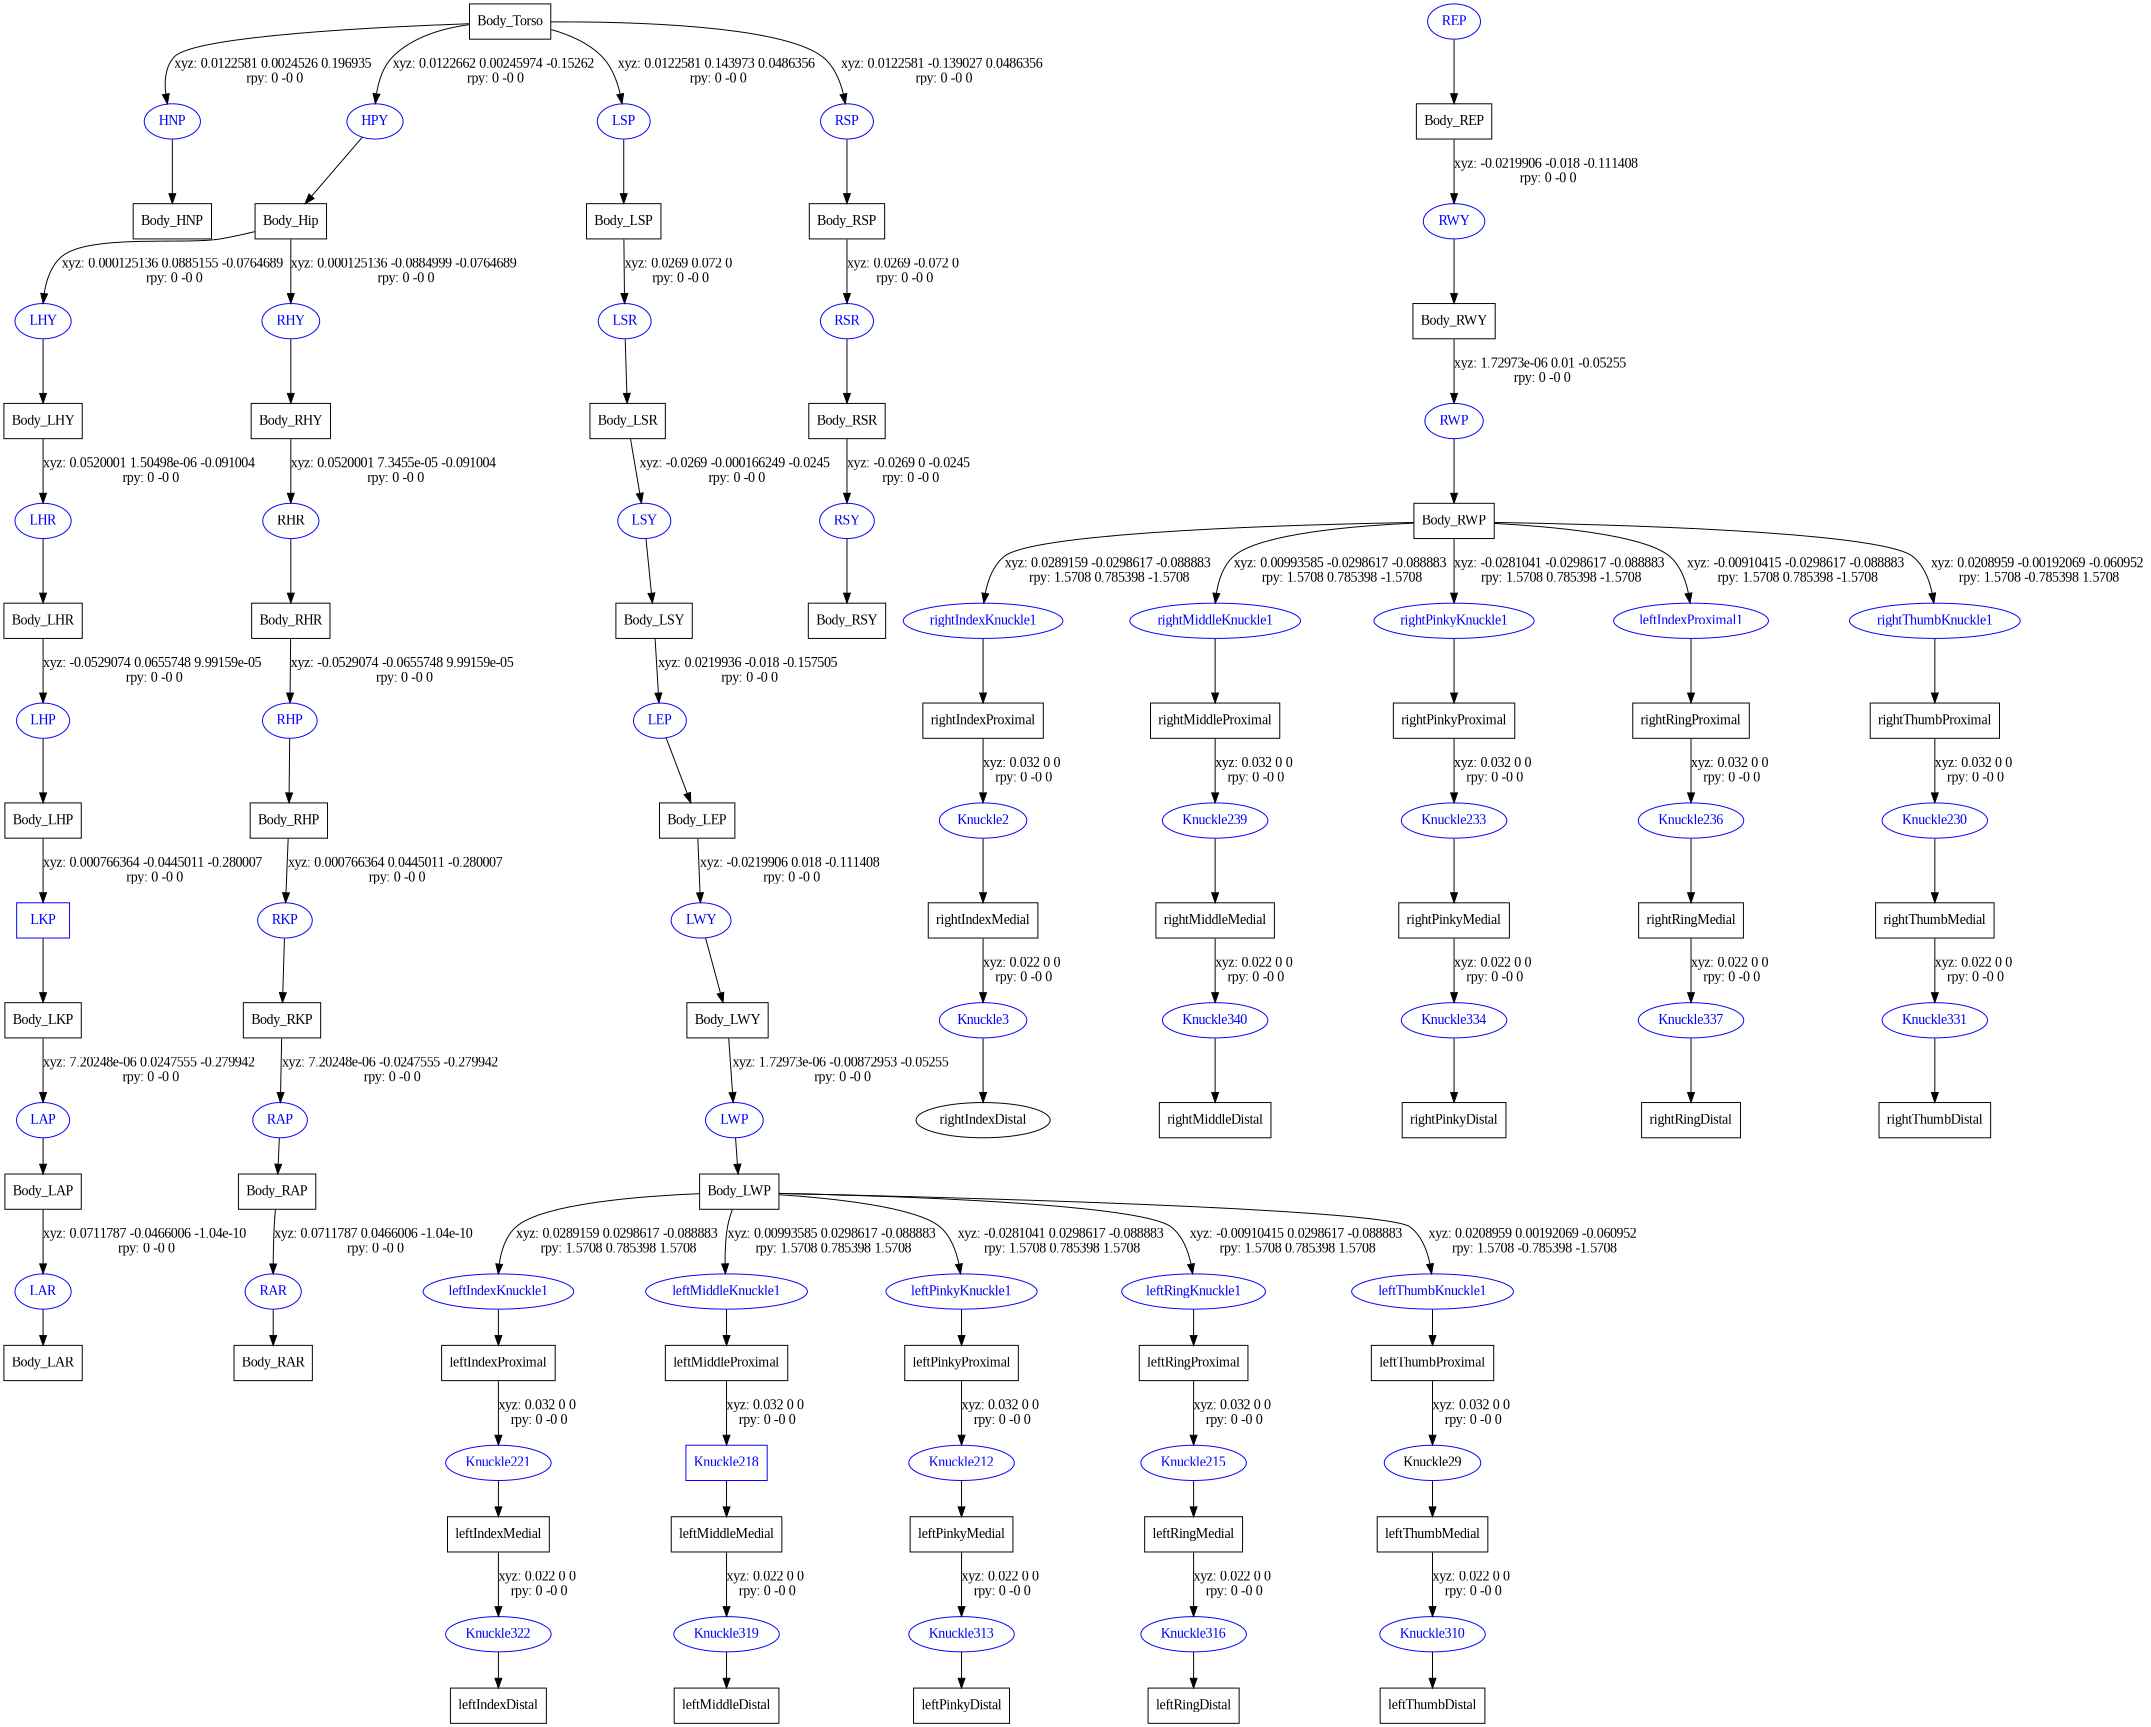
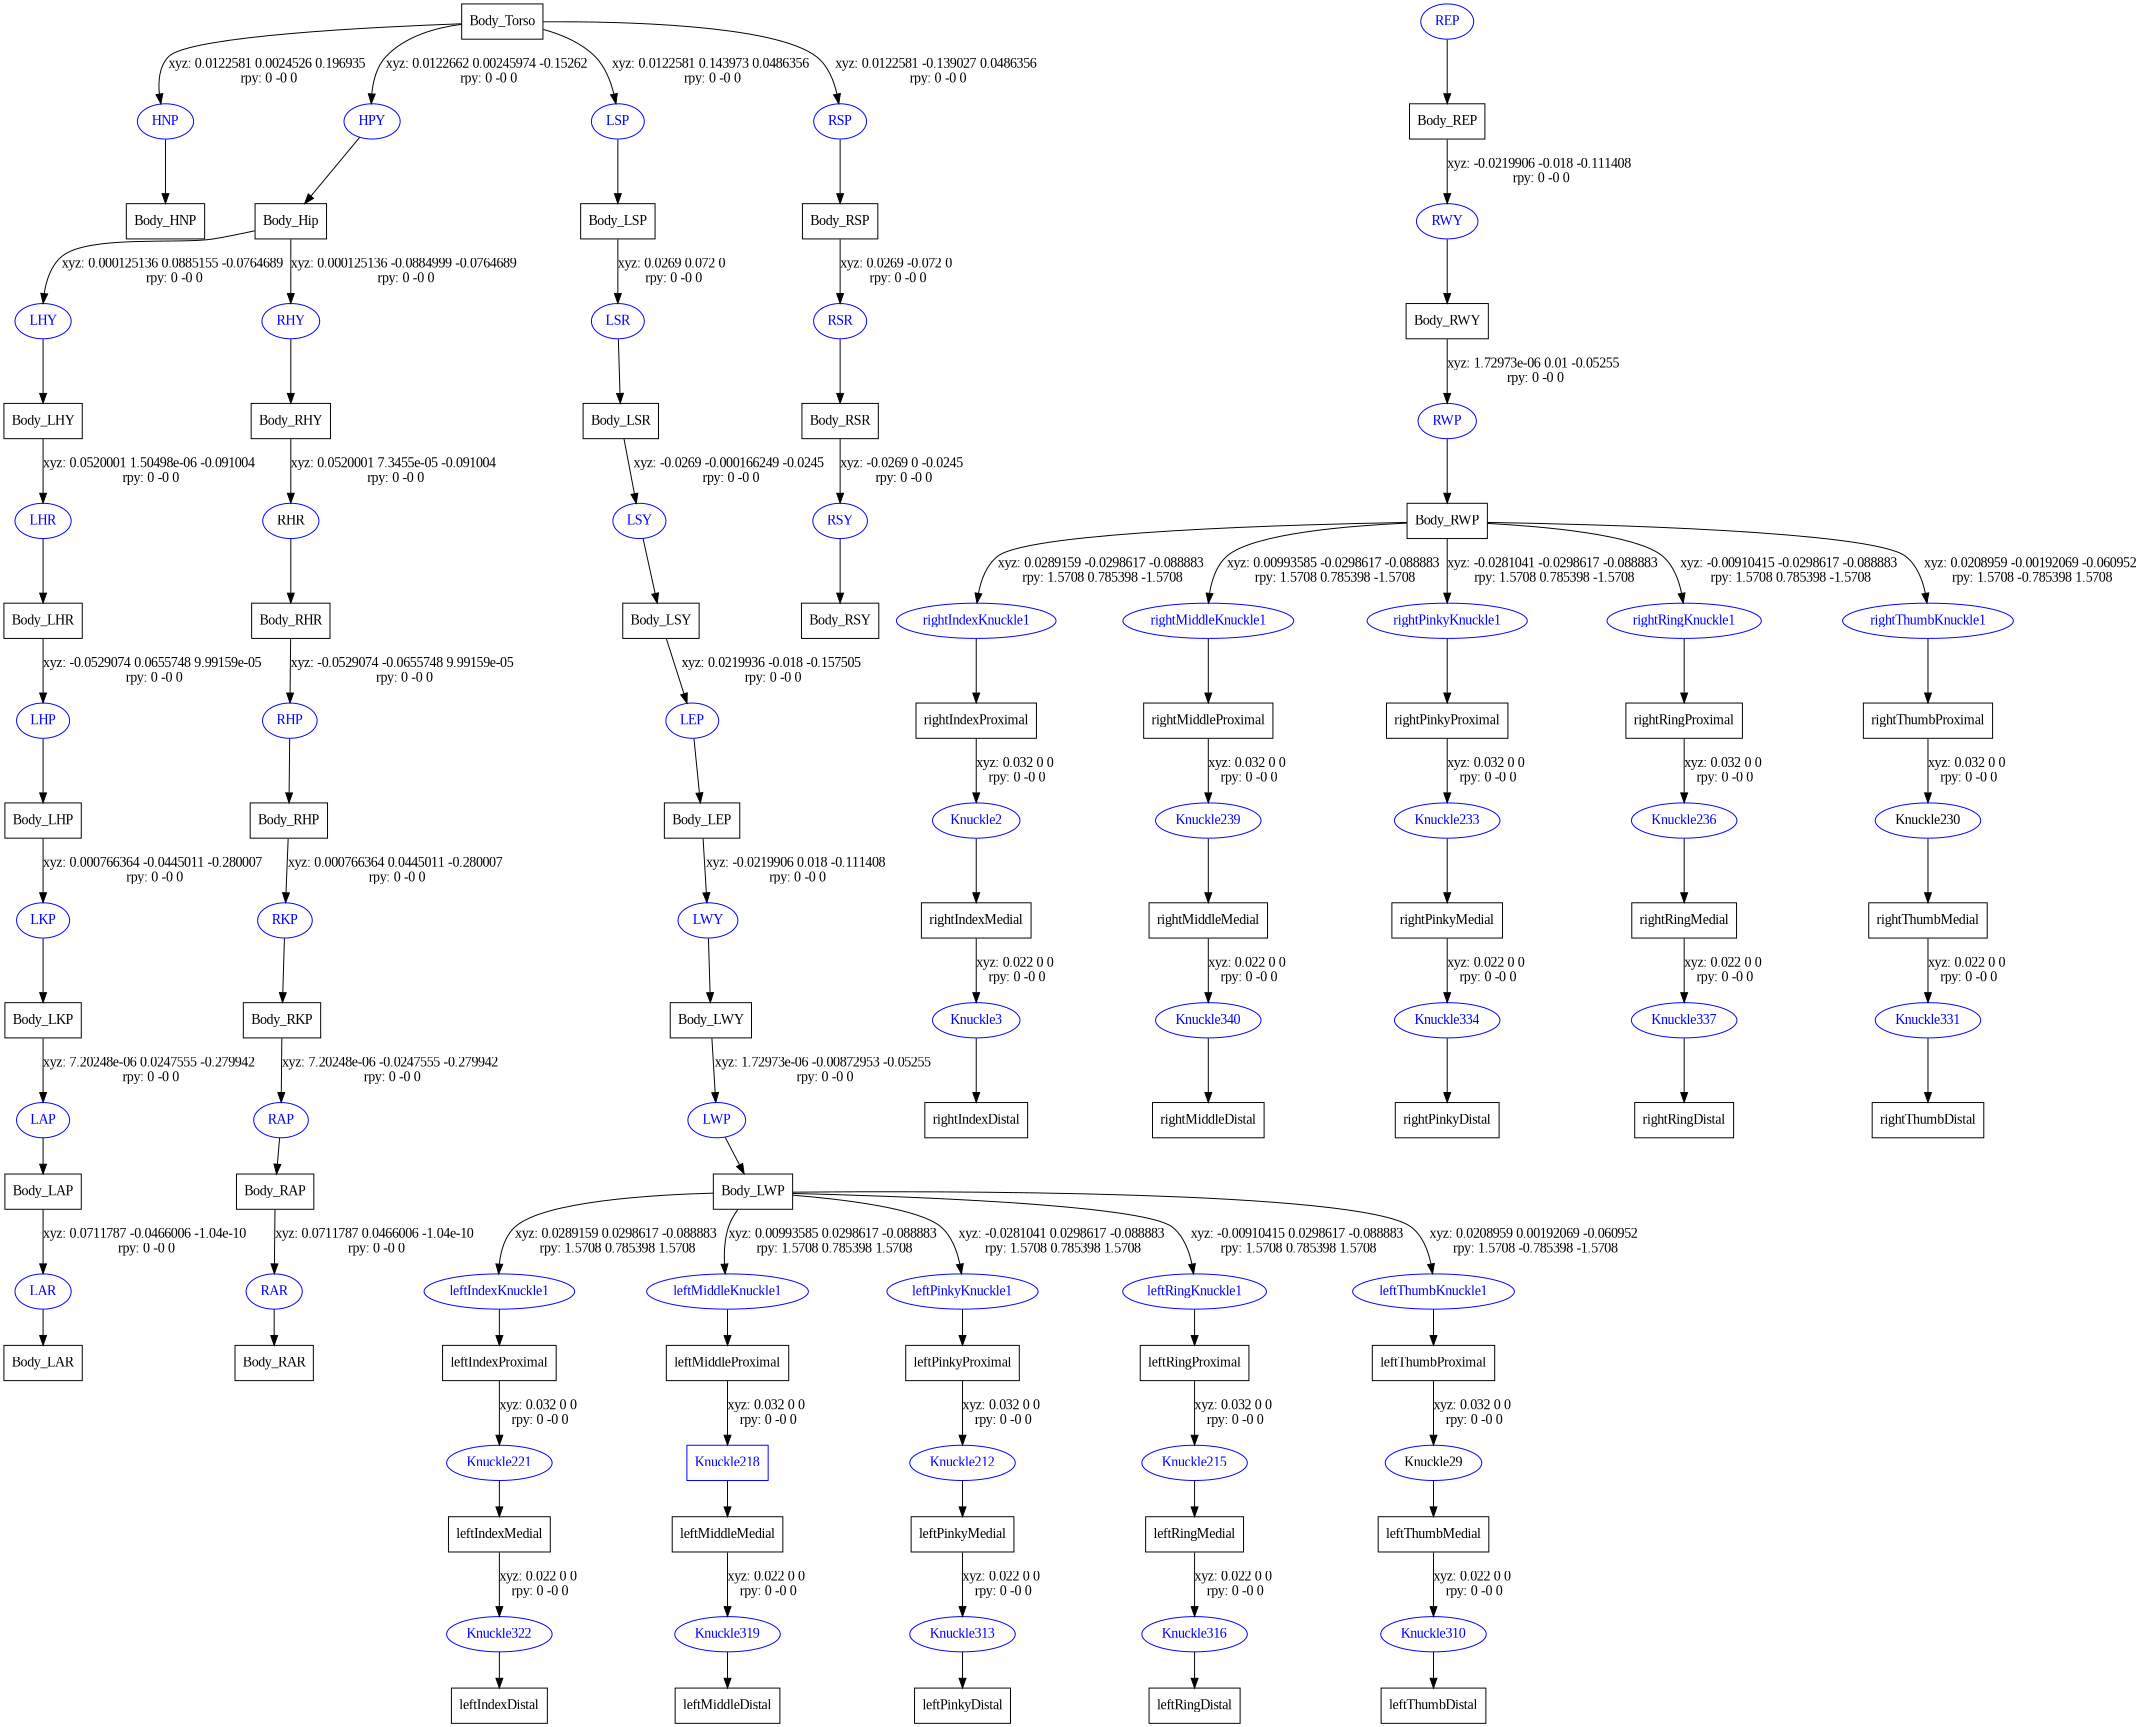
(1691, 621) -> (1684, 621)
(1935, 821) -> (1928, 821)
(43, 920) -> (43, 920)
(983, 1120) -> (976, 1120)
